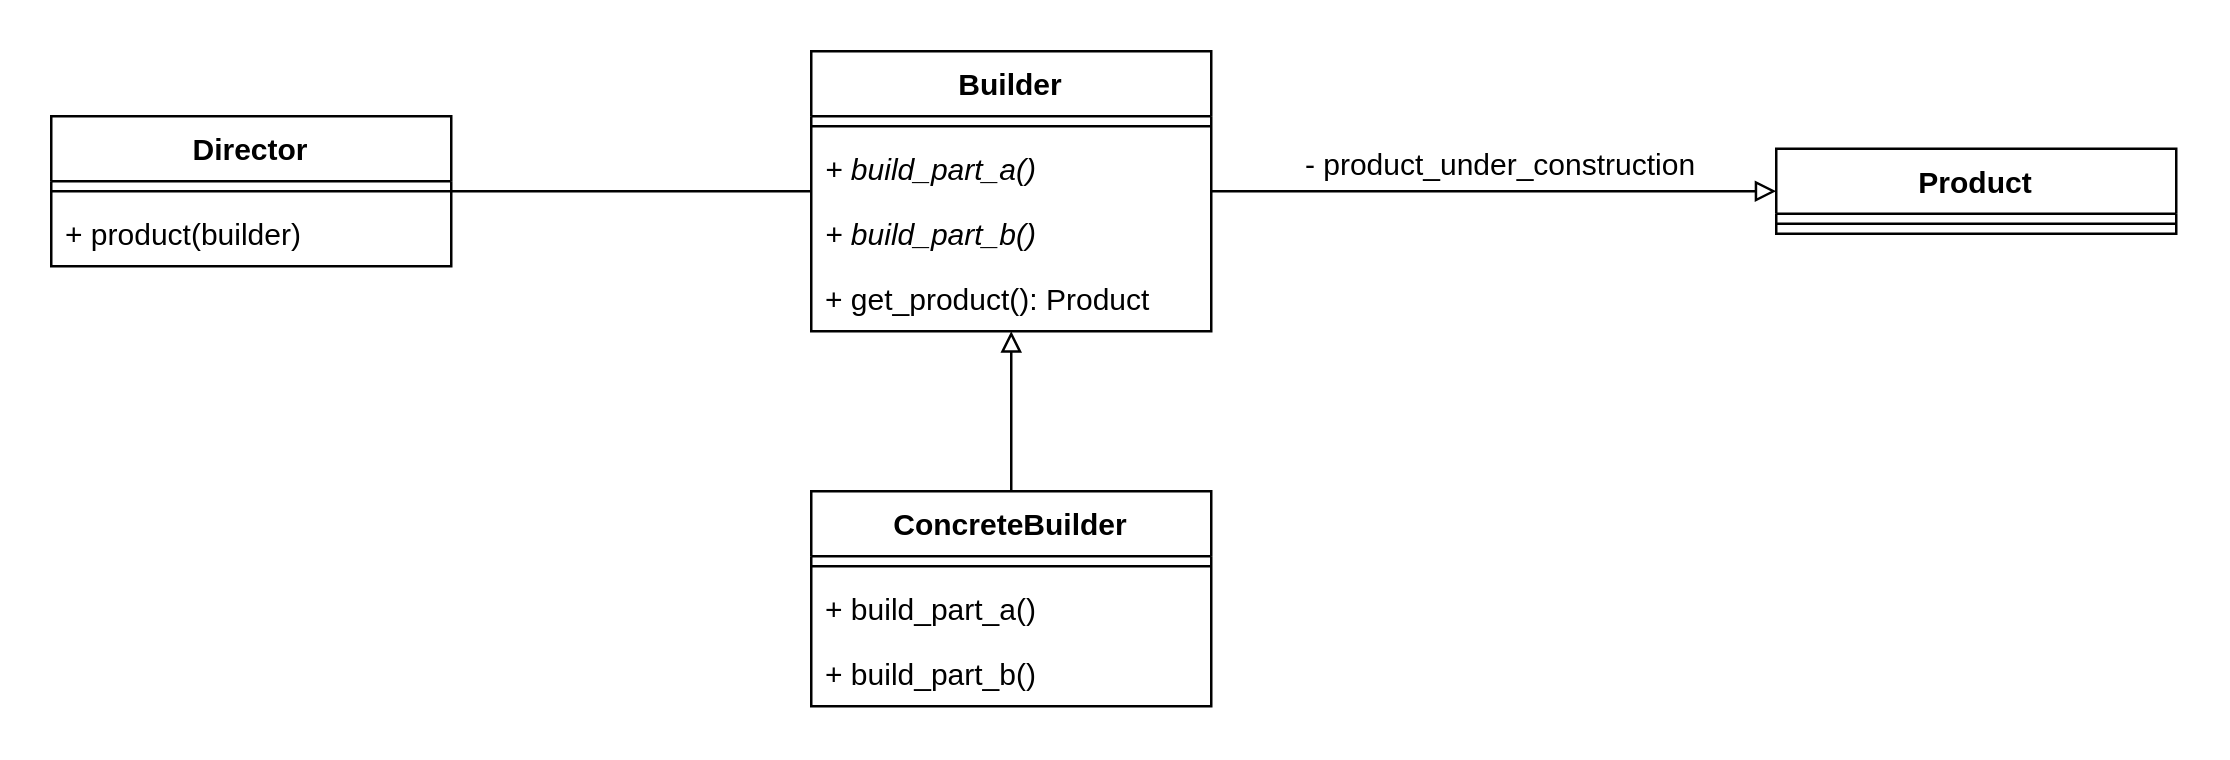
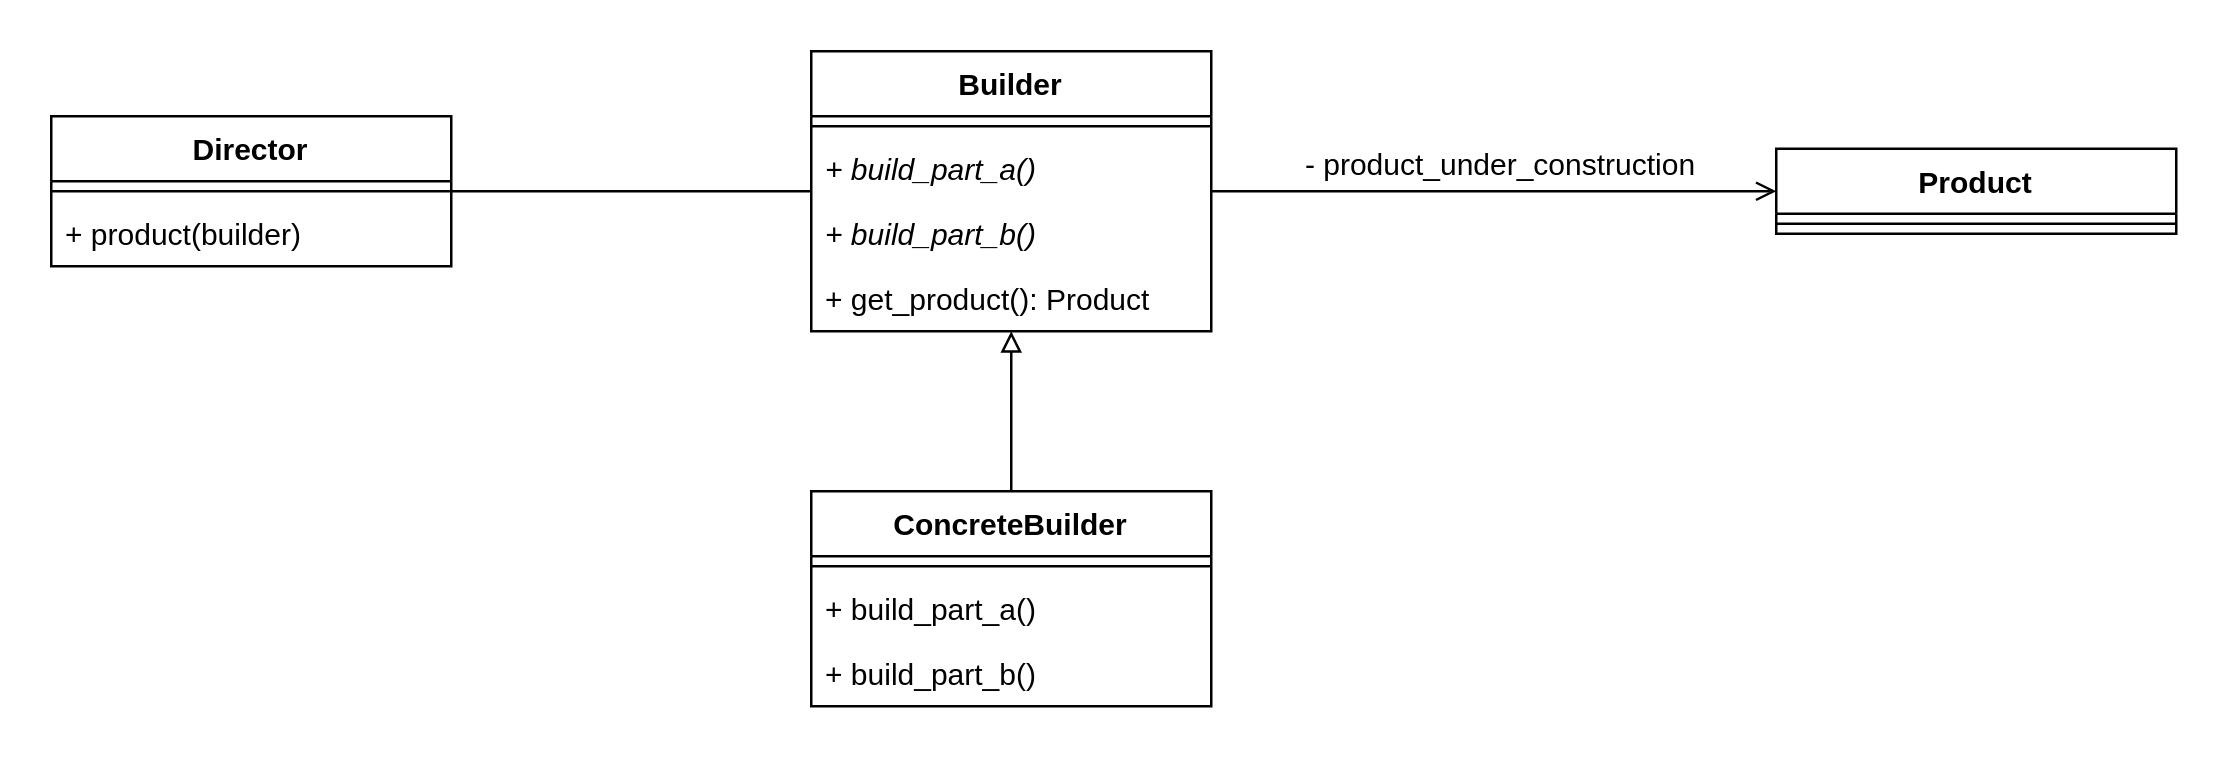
(1754, 191) -> (1762, 191)
